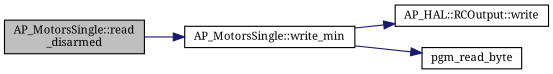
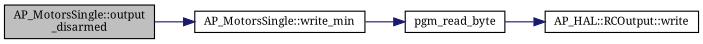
(369, 26) -> (519, 22)
(74, 37) -> (79, 22)
